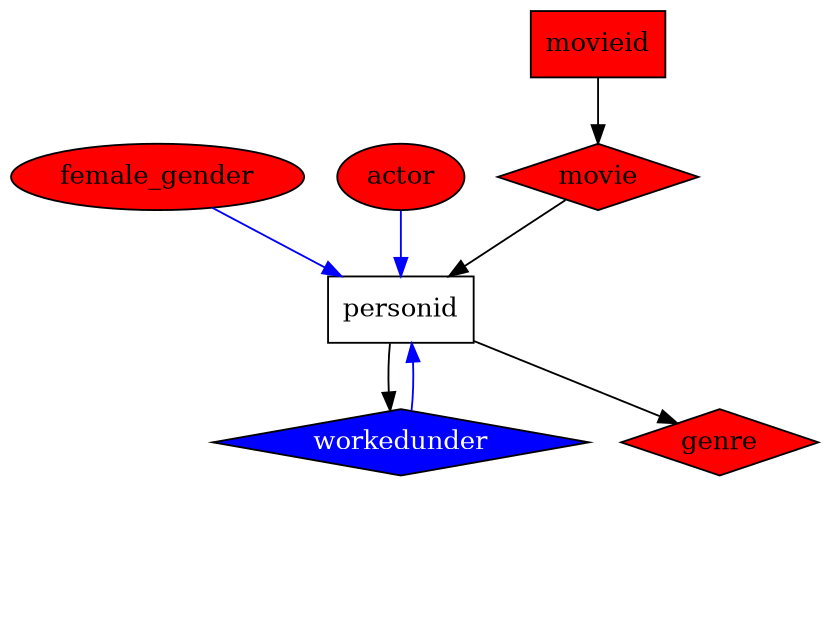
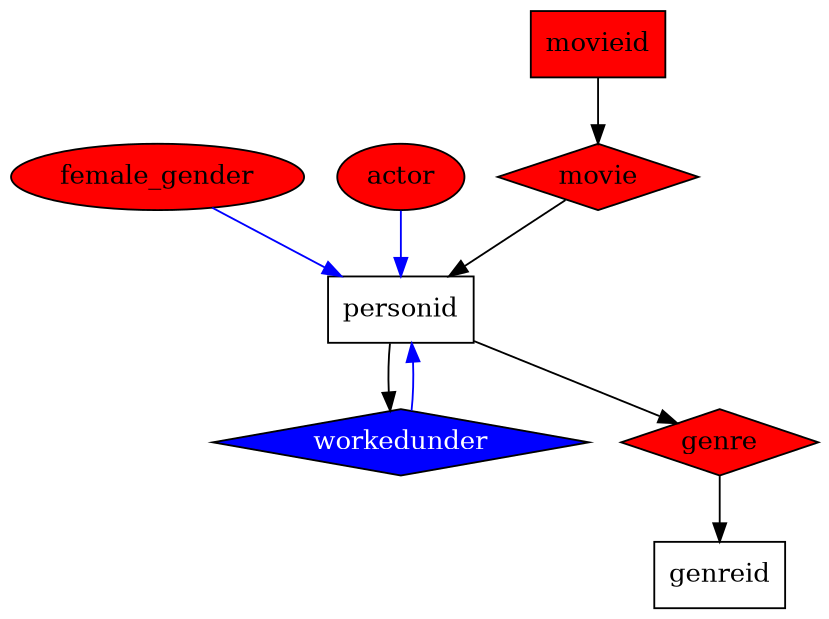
none -> (720, 575)
